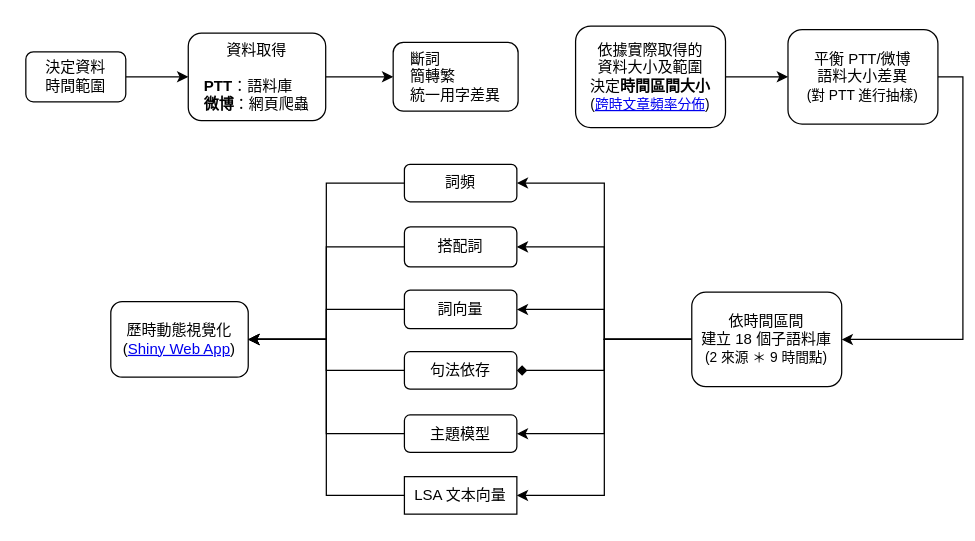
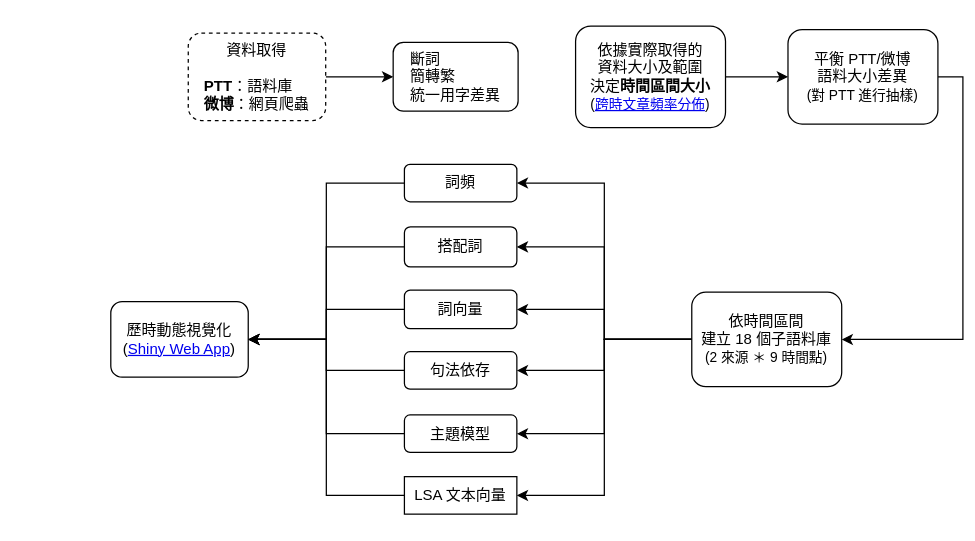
(76, 77) -> none
(153, 77) -> none
(257, 77) -> (257, 77)
(528, 371) -> (527, 371)
